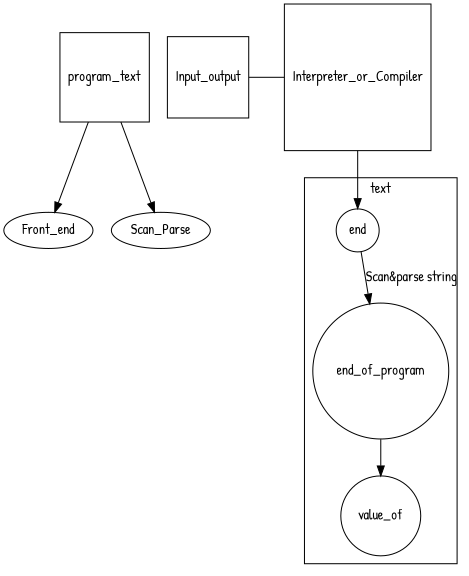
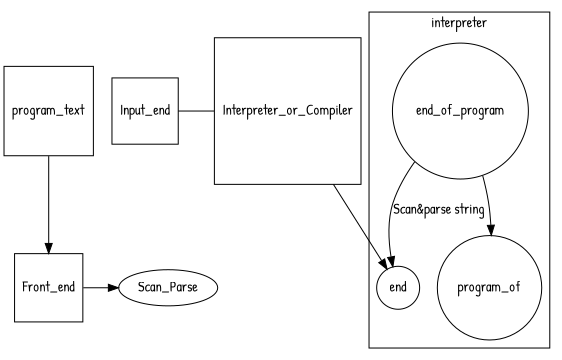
(208, 77) -> (145, 111)
(136, 162) -> (96, 288)
(381, 189) -> (459, 24)
(48, 230) -> (49, 288)
(365, 273) -> (392, 207)
(381, 516) -> (490, 288)
